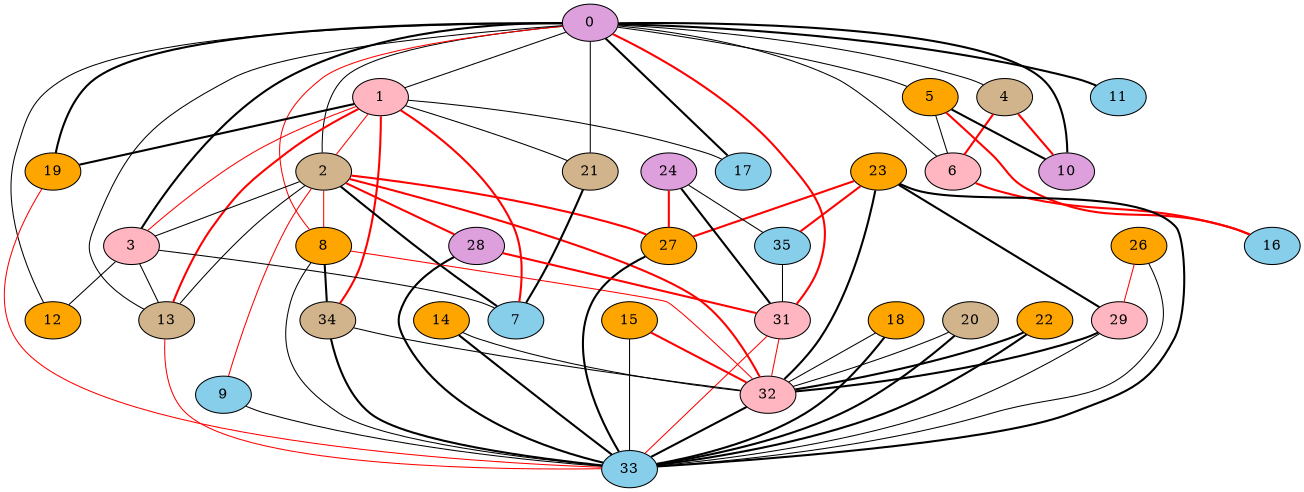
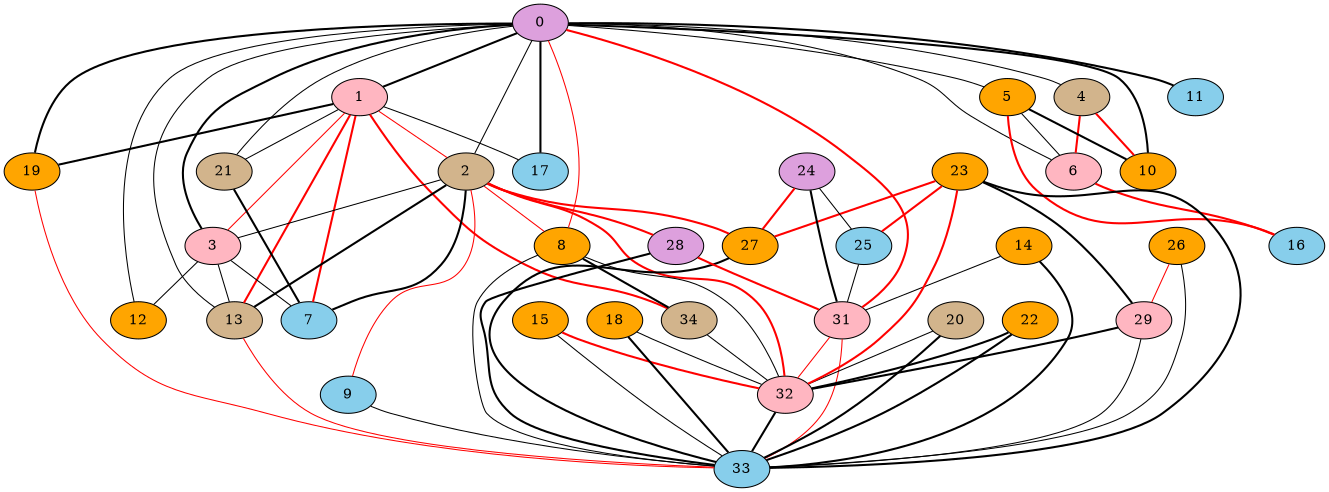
(485, 60) -> (450, 60)
(1067, 172) -> (1148, 172)
(239, 240) -> (350, 246)
(782, 246) -> (864, 246)
(566, 284) -> (702, 287)
(844, 292) -> (910, 308)
(531, 354) -> (933, 283)
(403, 429) -> none
